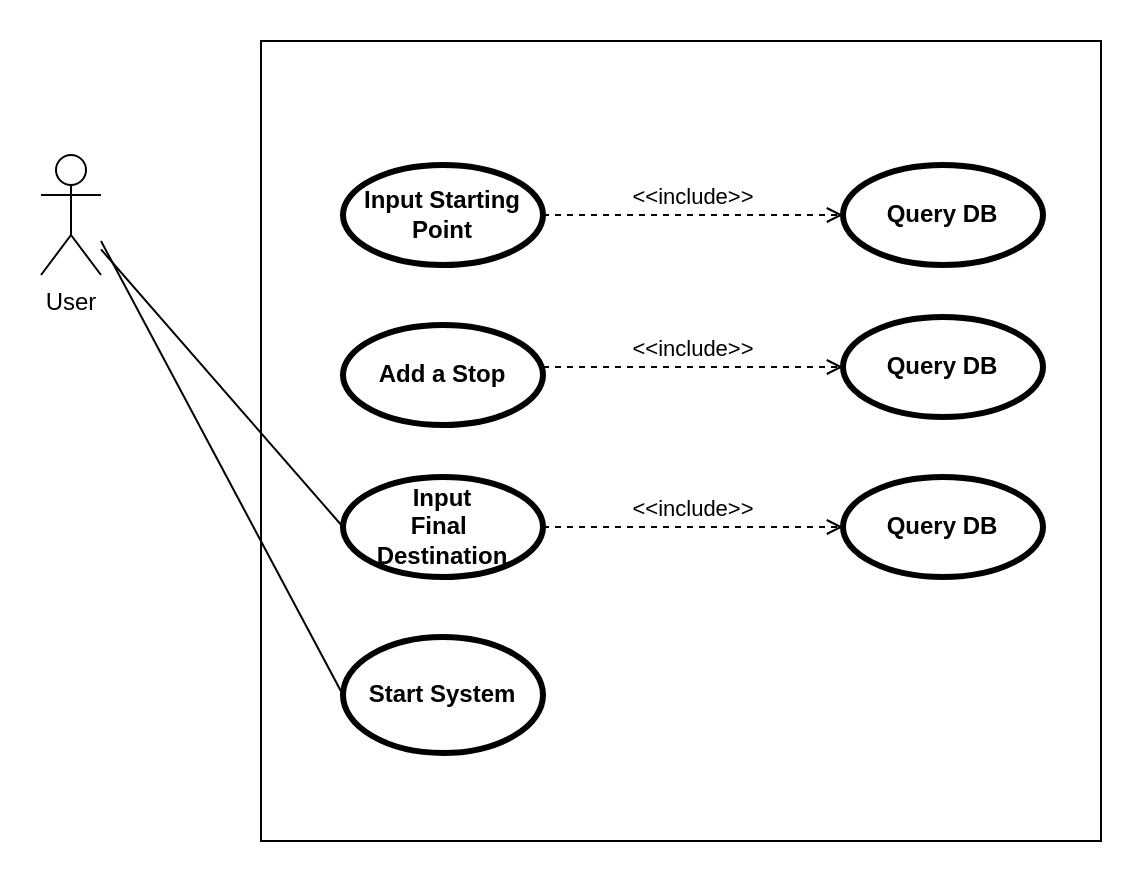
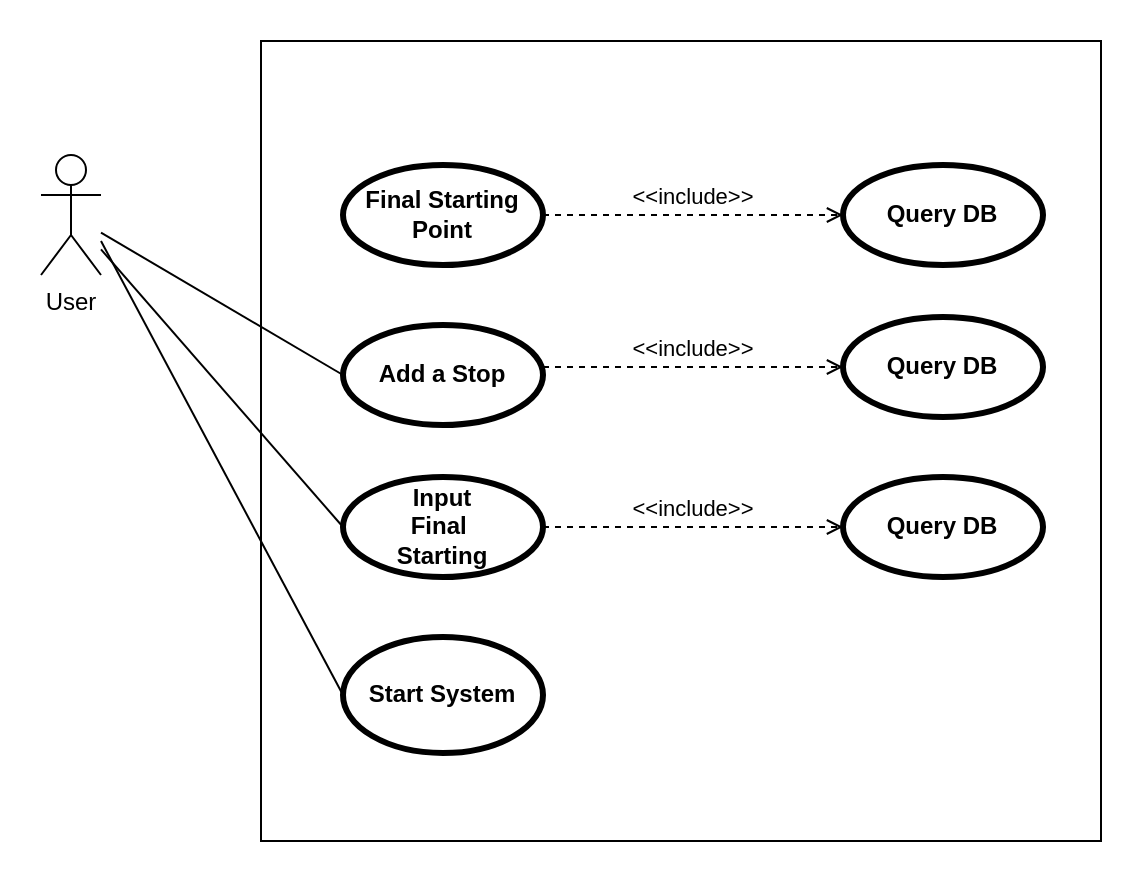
(443, 215) -> (443, 215)
none -> (221, 303)
(443, 527) -> (443, 527)
